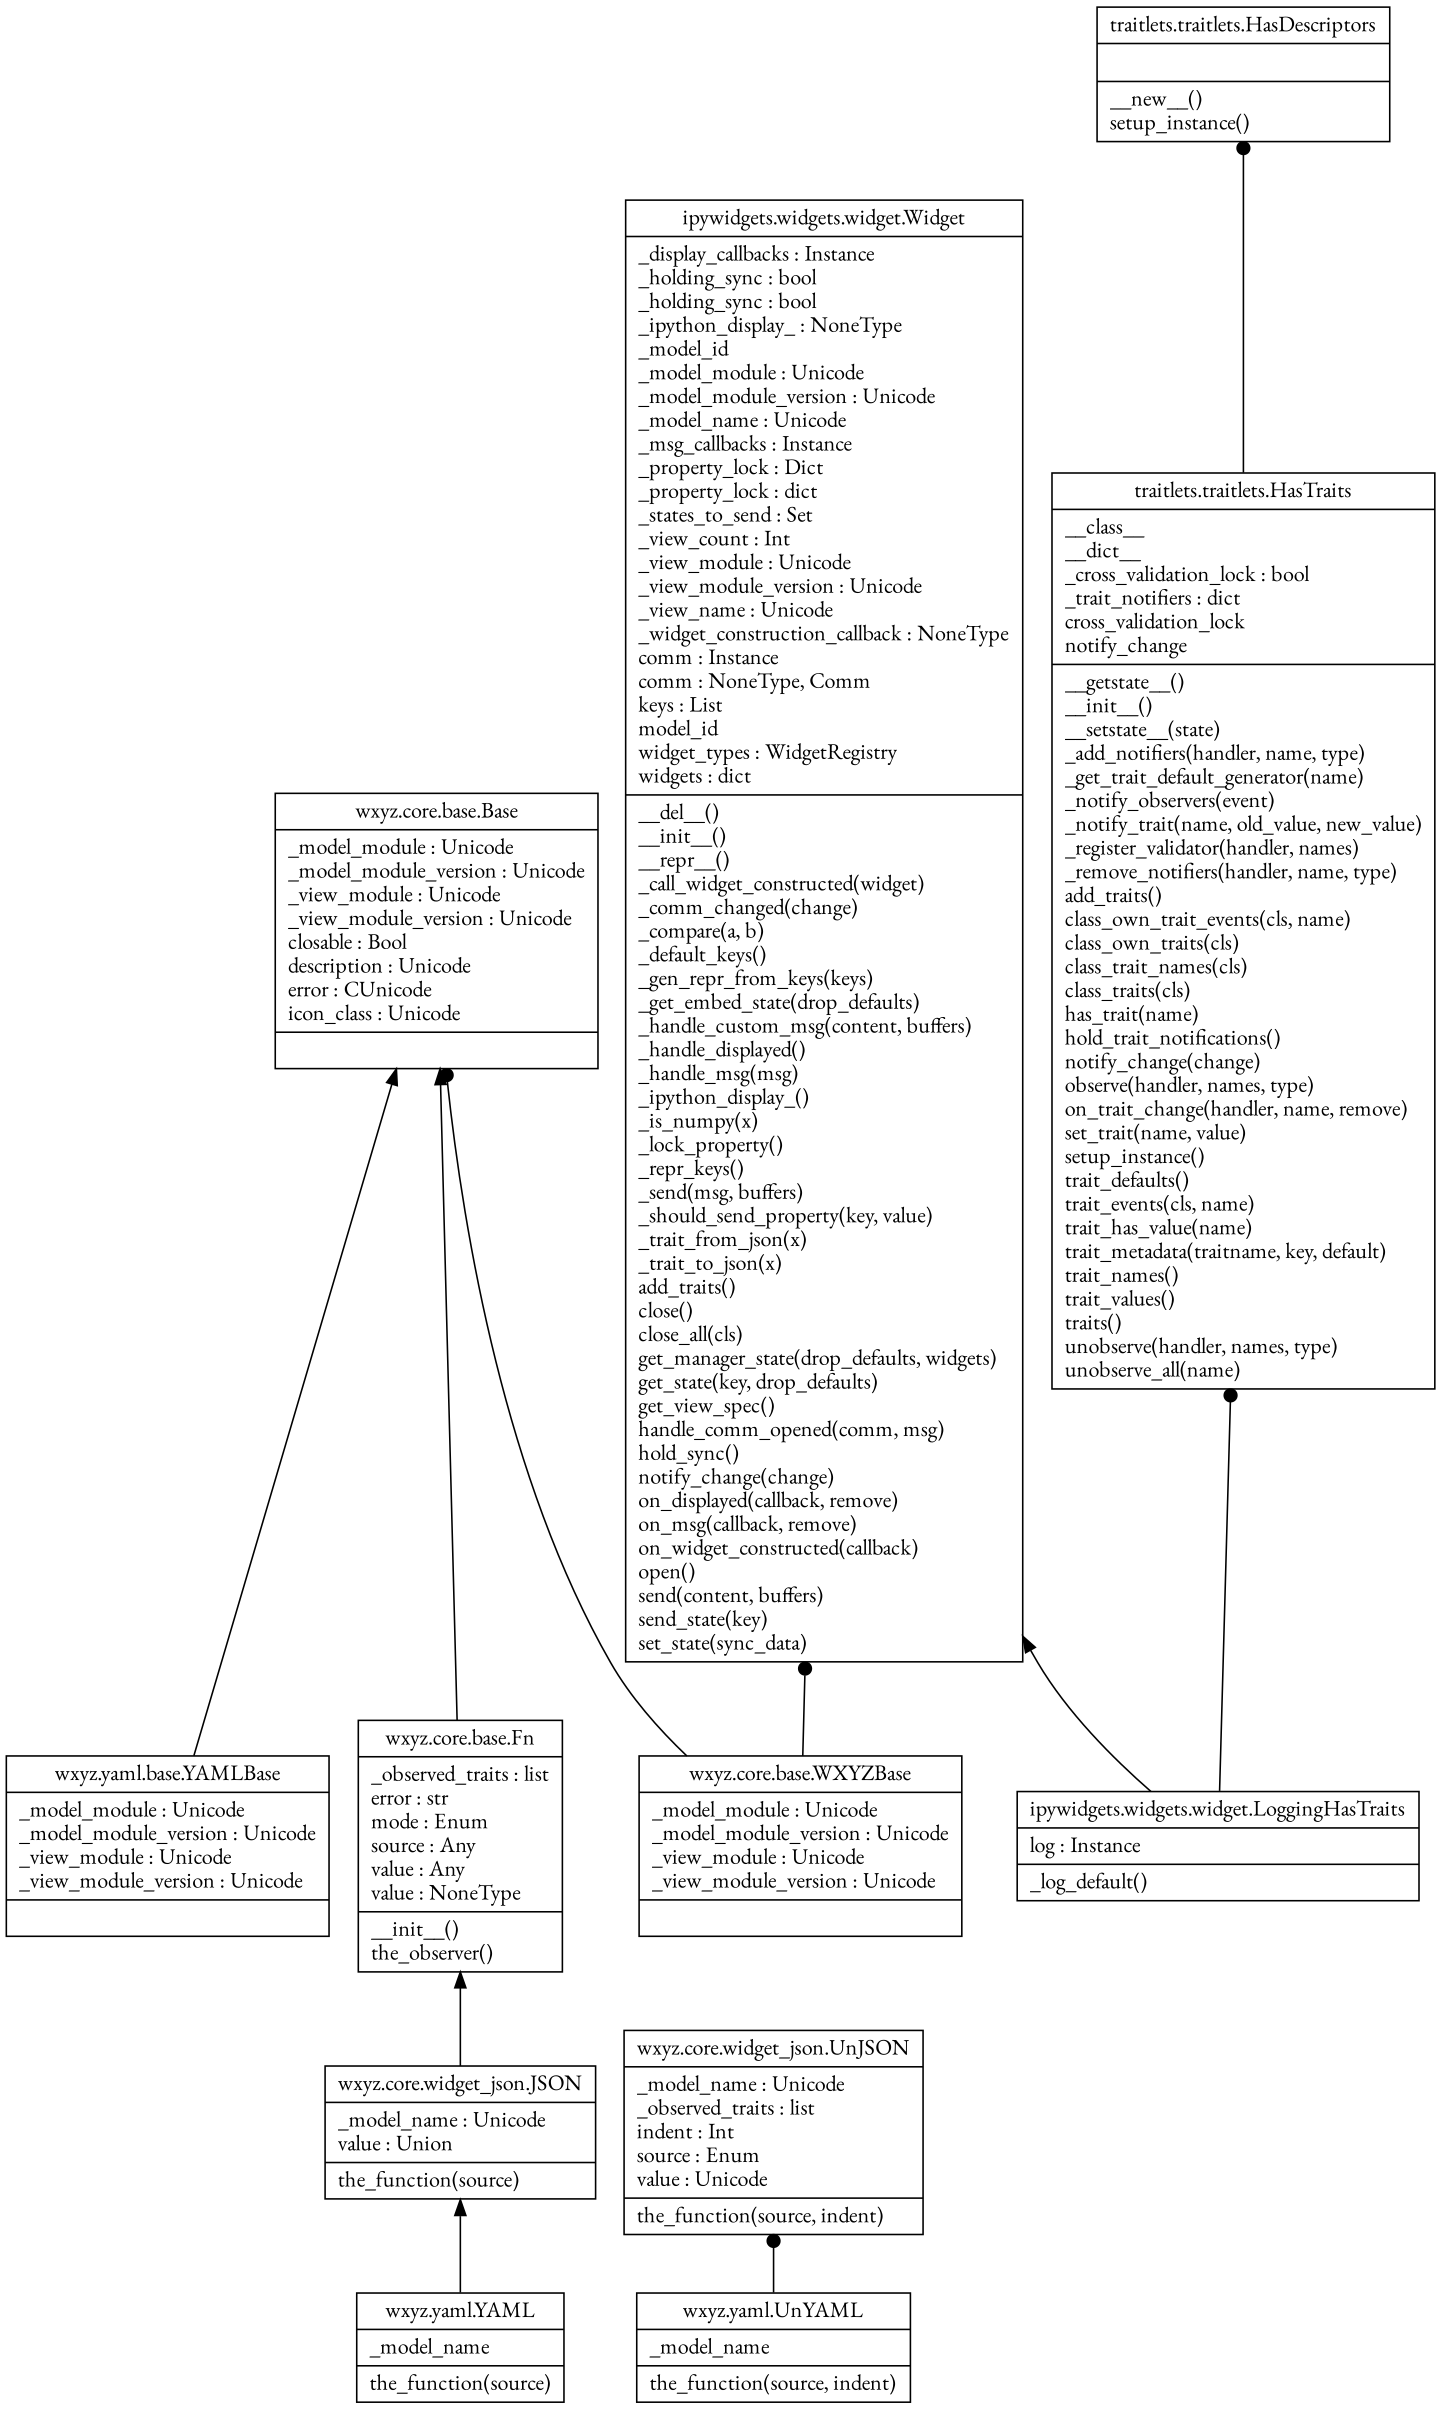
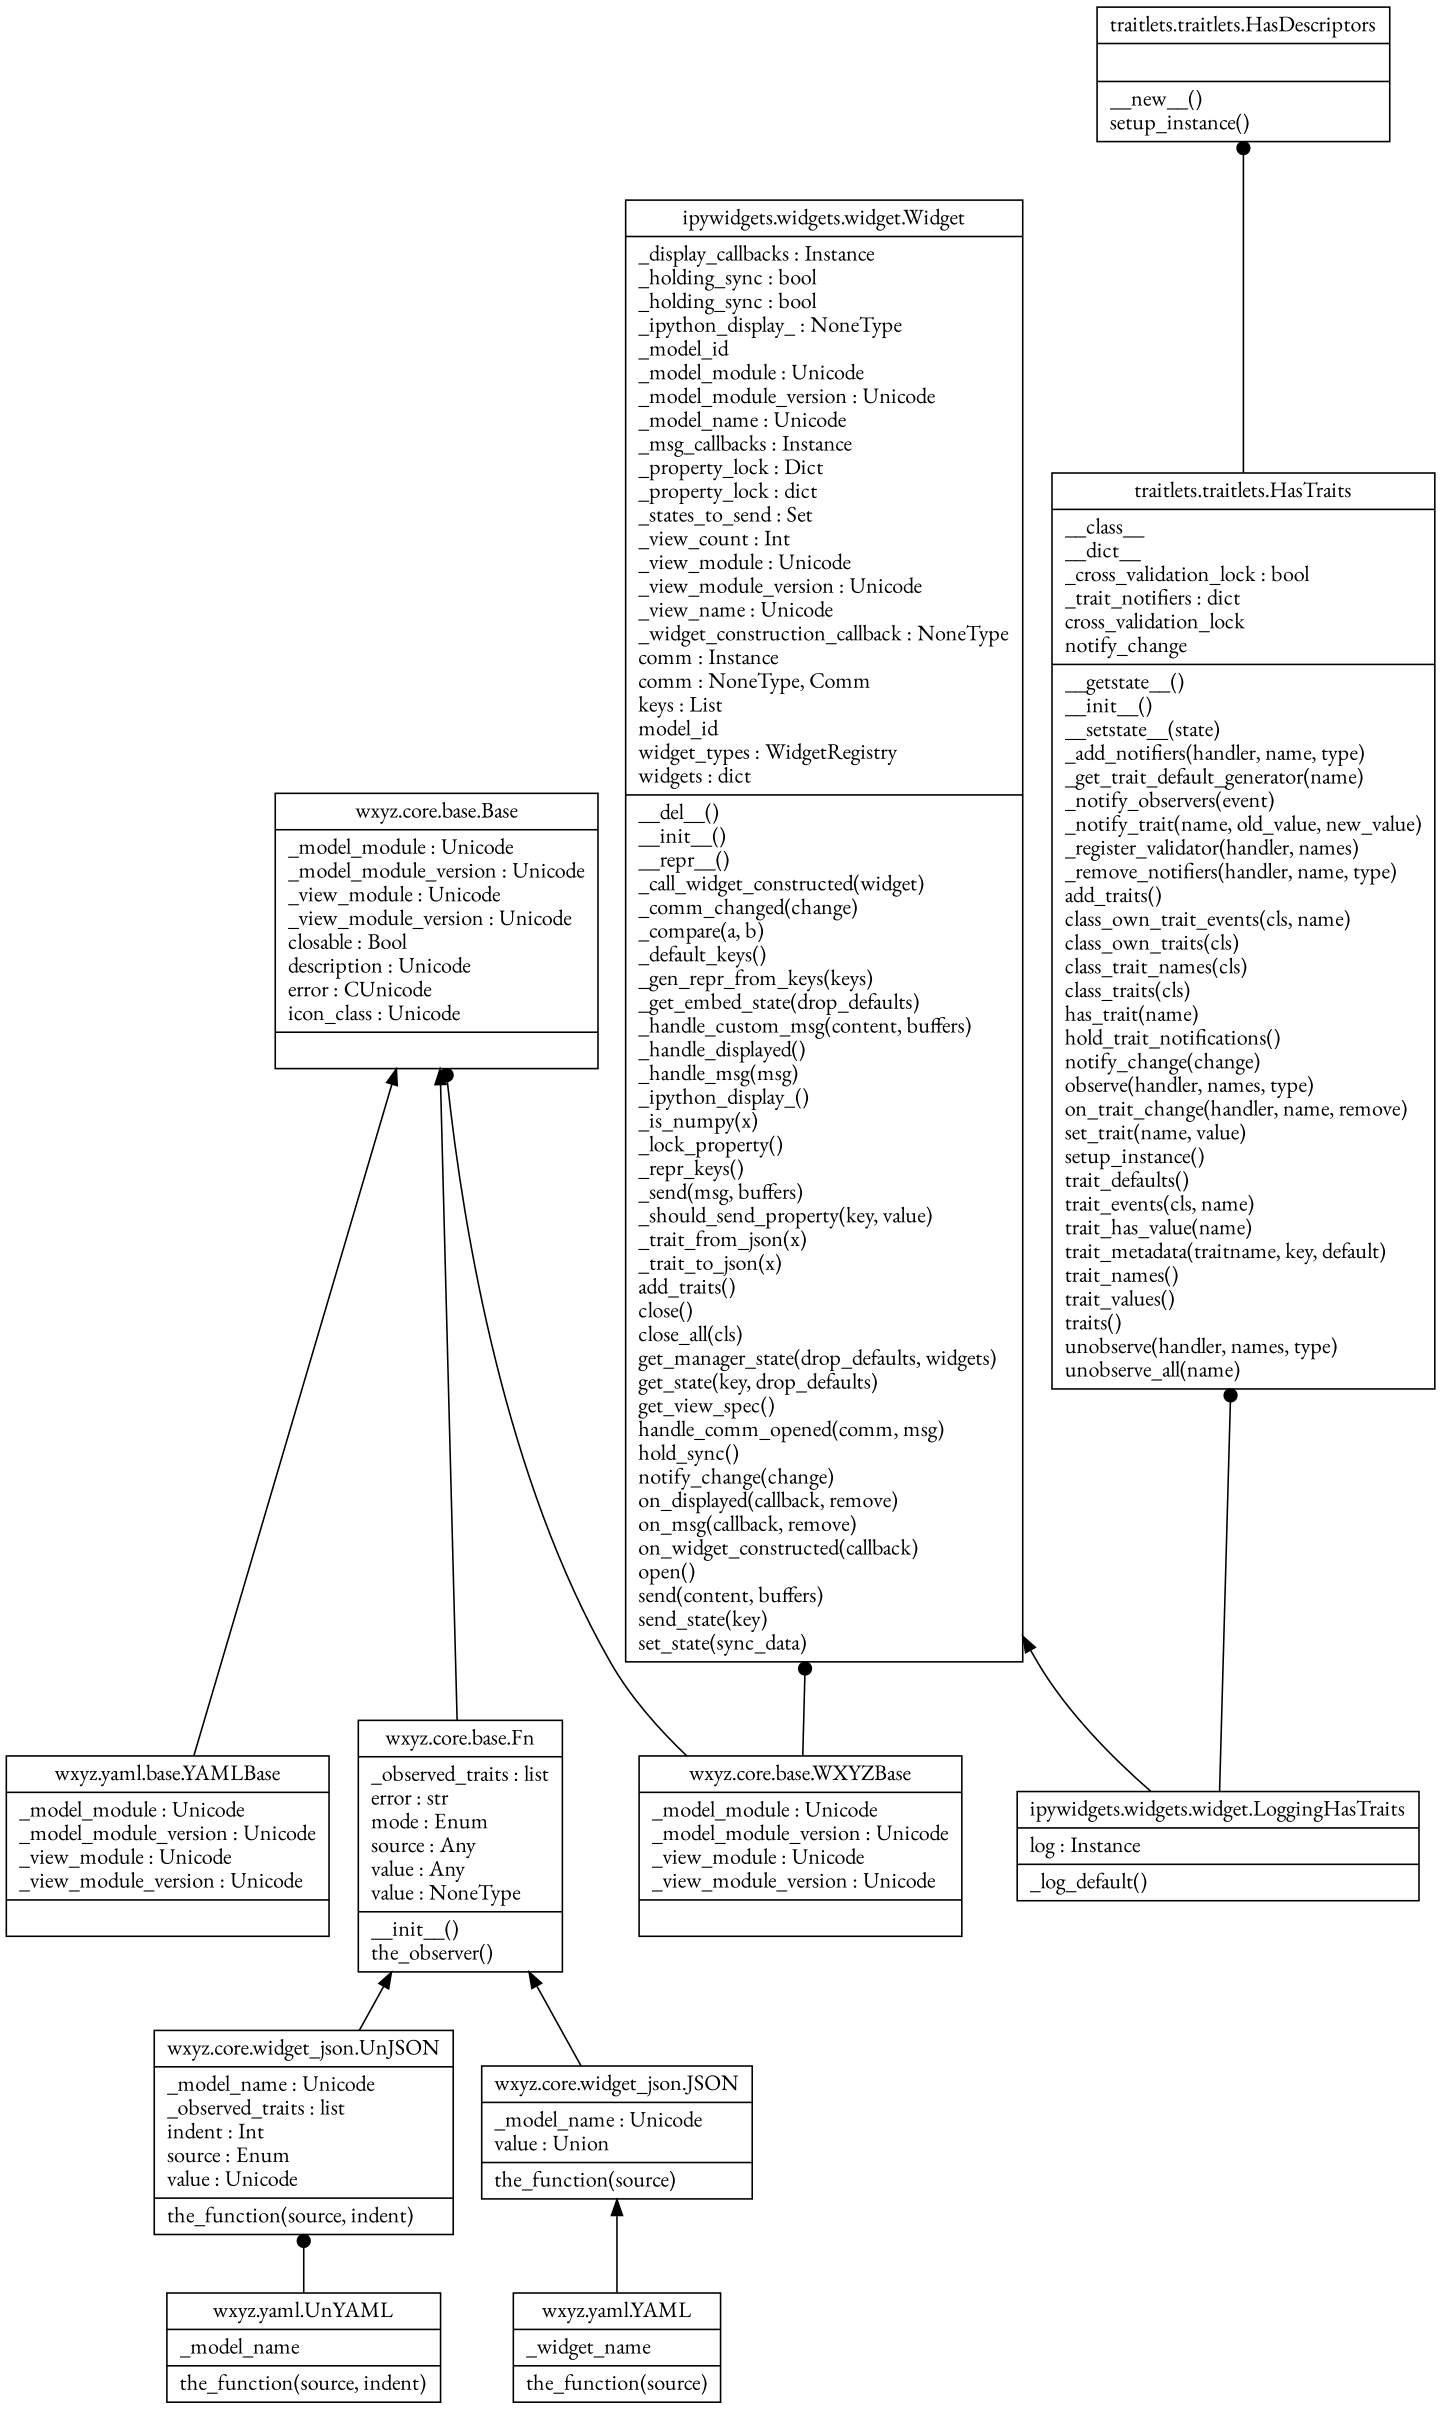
none -> (372, 2008)
(429, 2347) -> (588, 2347)
